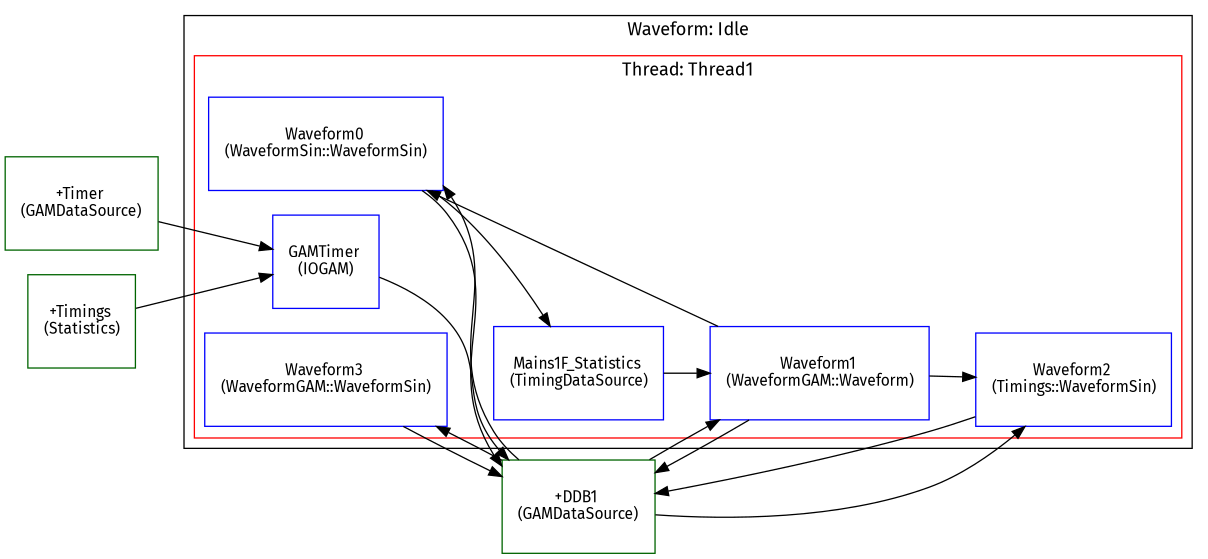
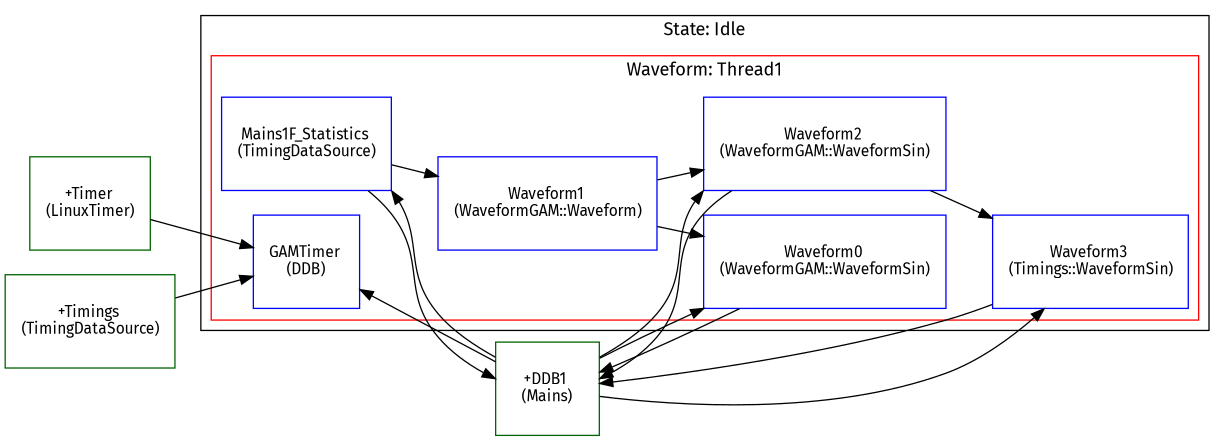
(688, 30) -> (705, 30)
(688, 71) -> (705, 71)
(327, 152) -> (825, 270)
none -> (955, 202)
(82, 211) -> (91, 211)
(493, 248) -> none
(326, 270) -> (306, 270)
(82, 329) -> (91, 329)
(461, 341) -> (452, 339)
(327, 387) -> (1091, 270)
(1074, 387) -> (825, 152)
(579, 514) -> (547, 397)
